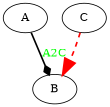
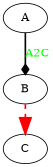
(75, 47) -> (25, 111)
